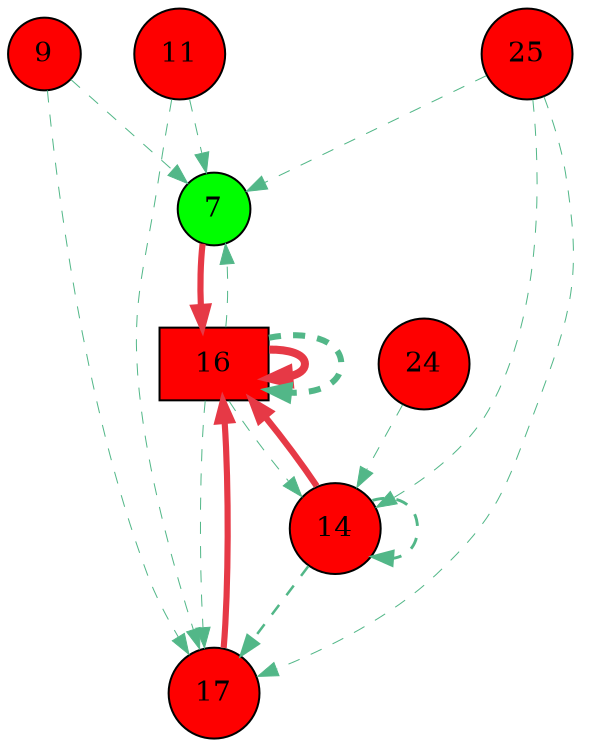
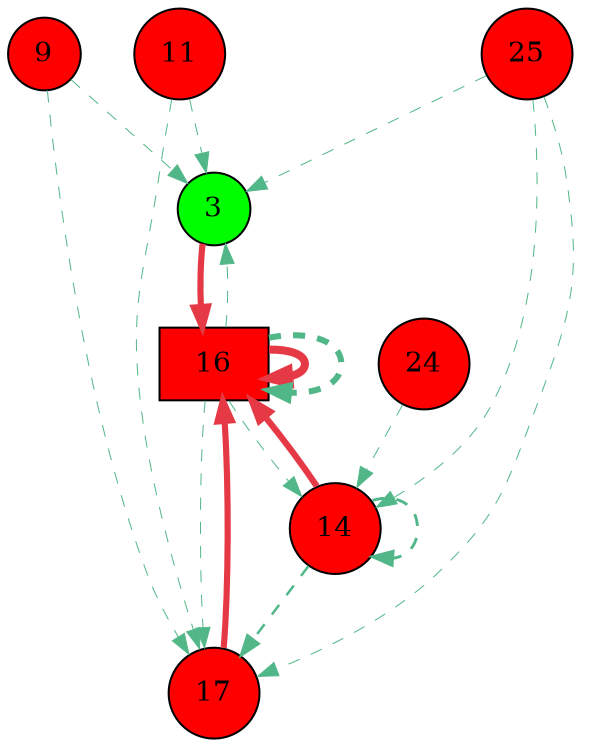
(214, 209) -> (214, 209)
